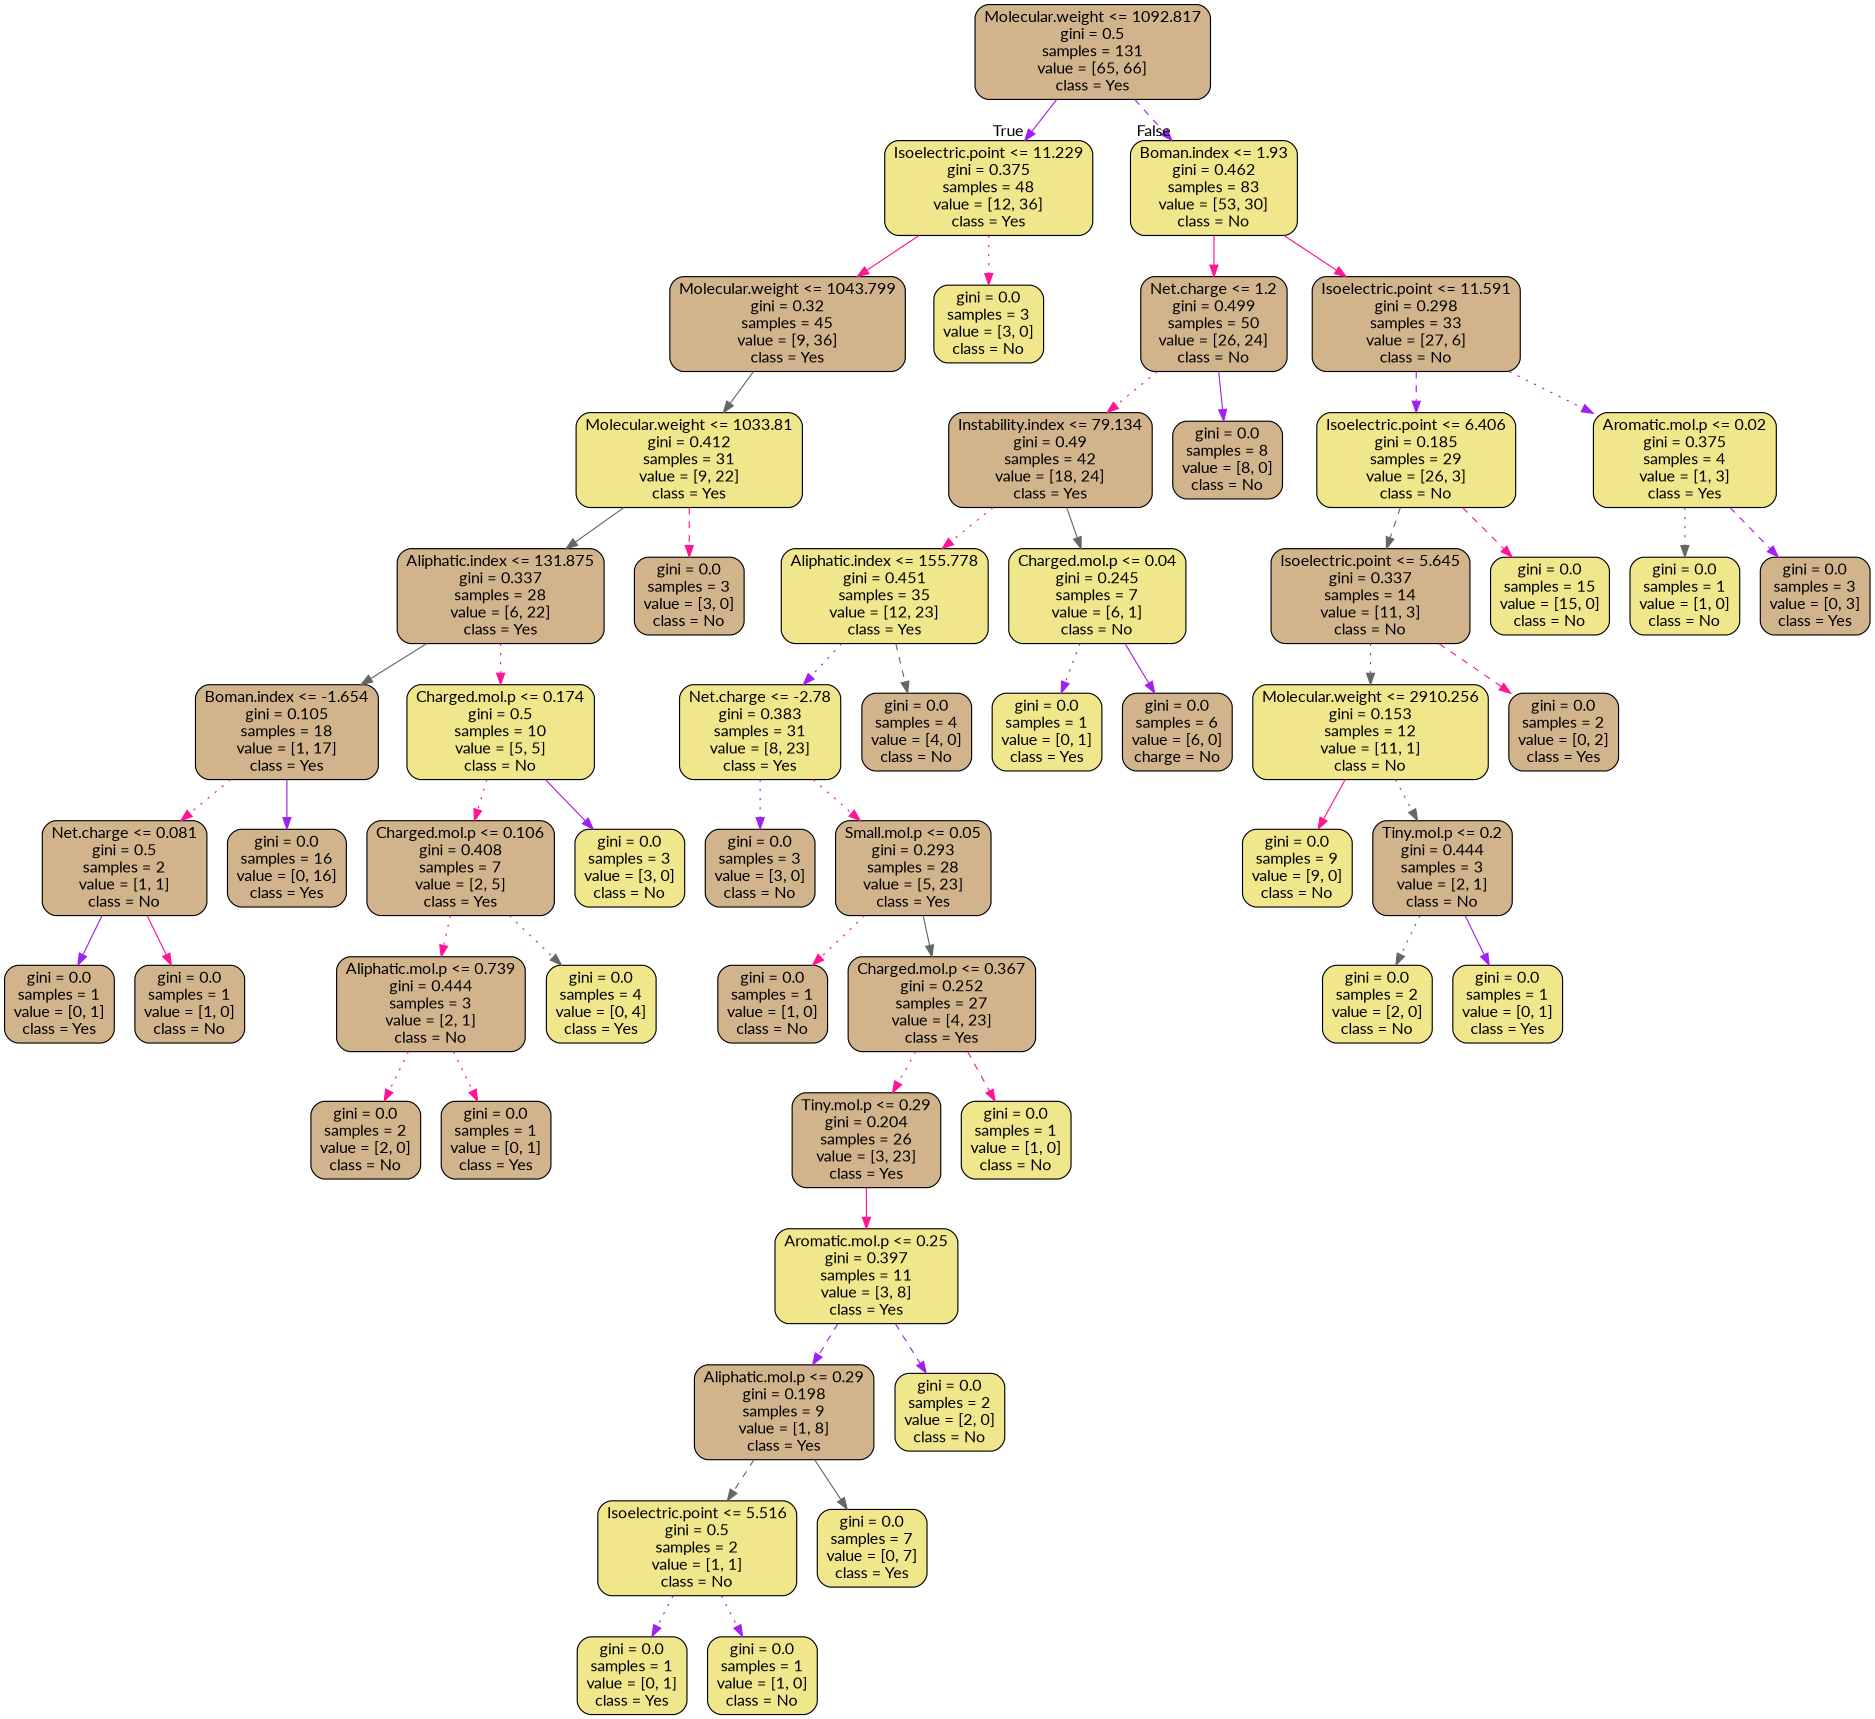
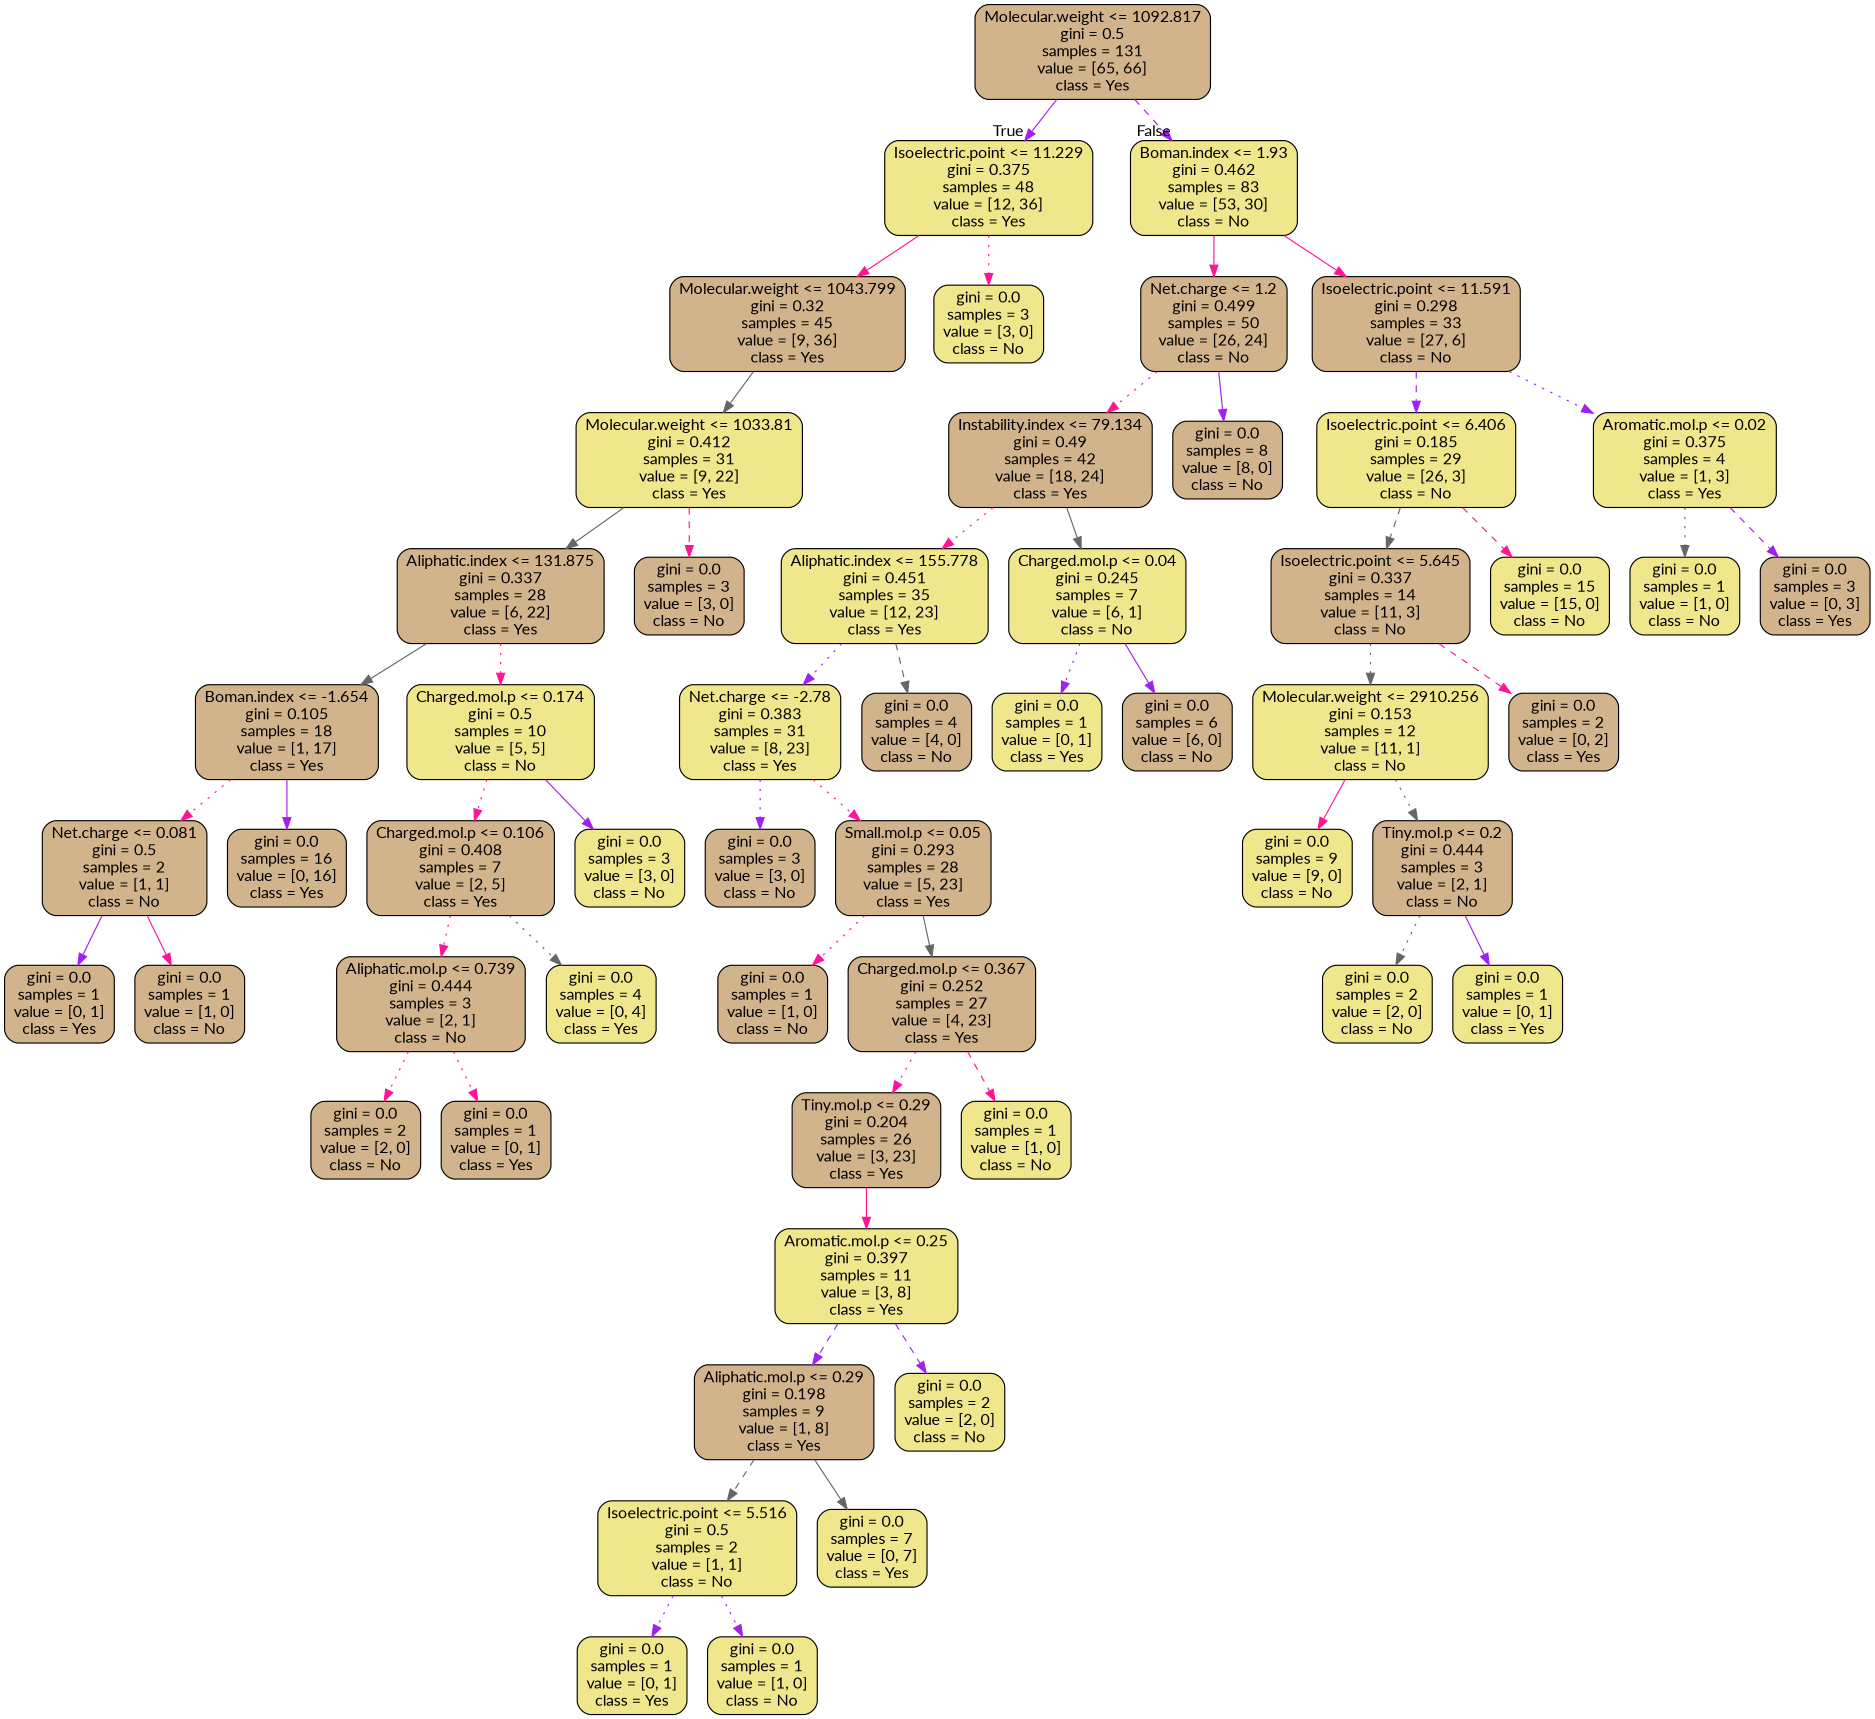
(1177, 732) -> (1177, 732)
